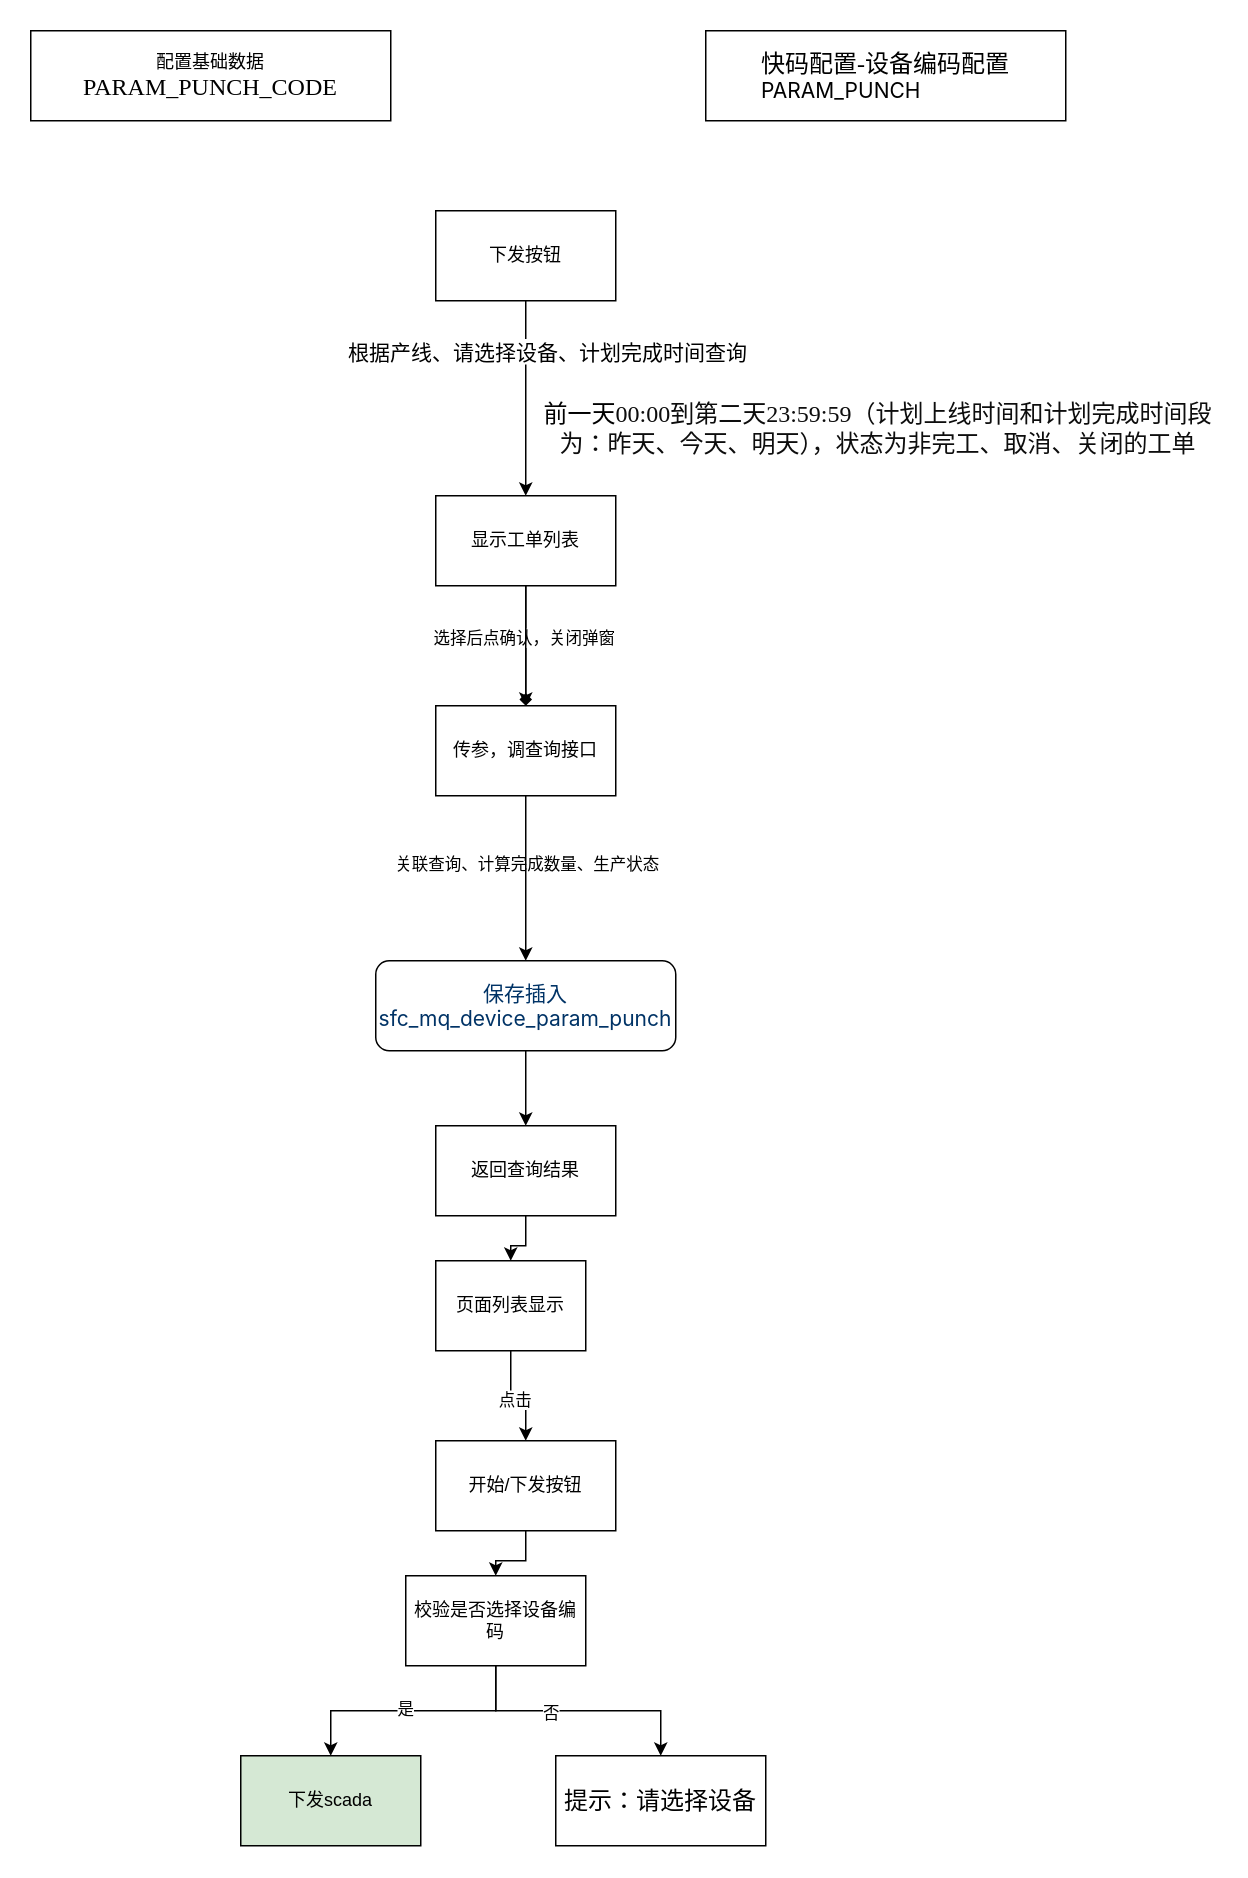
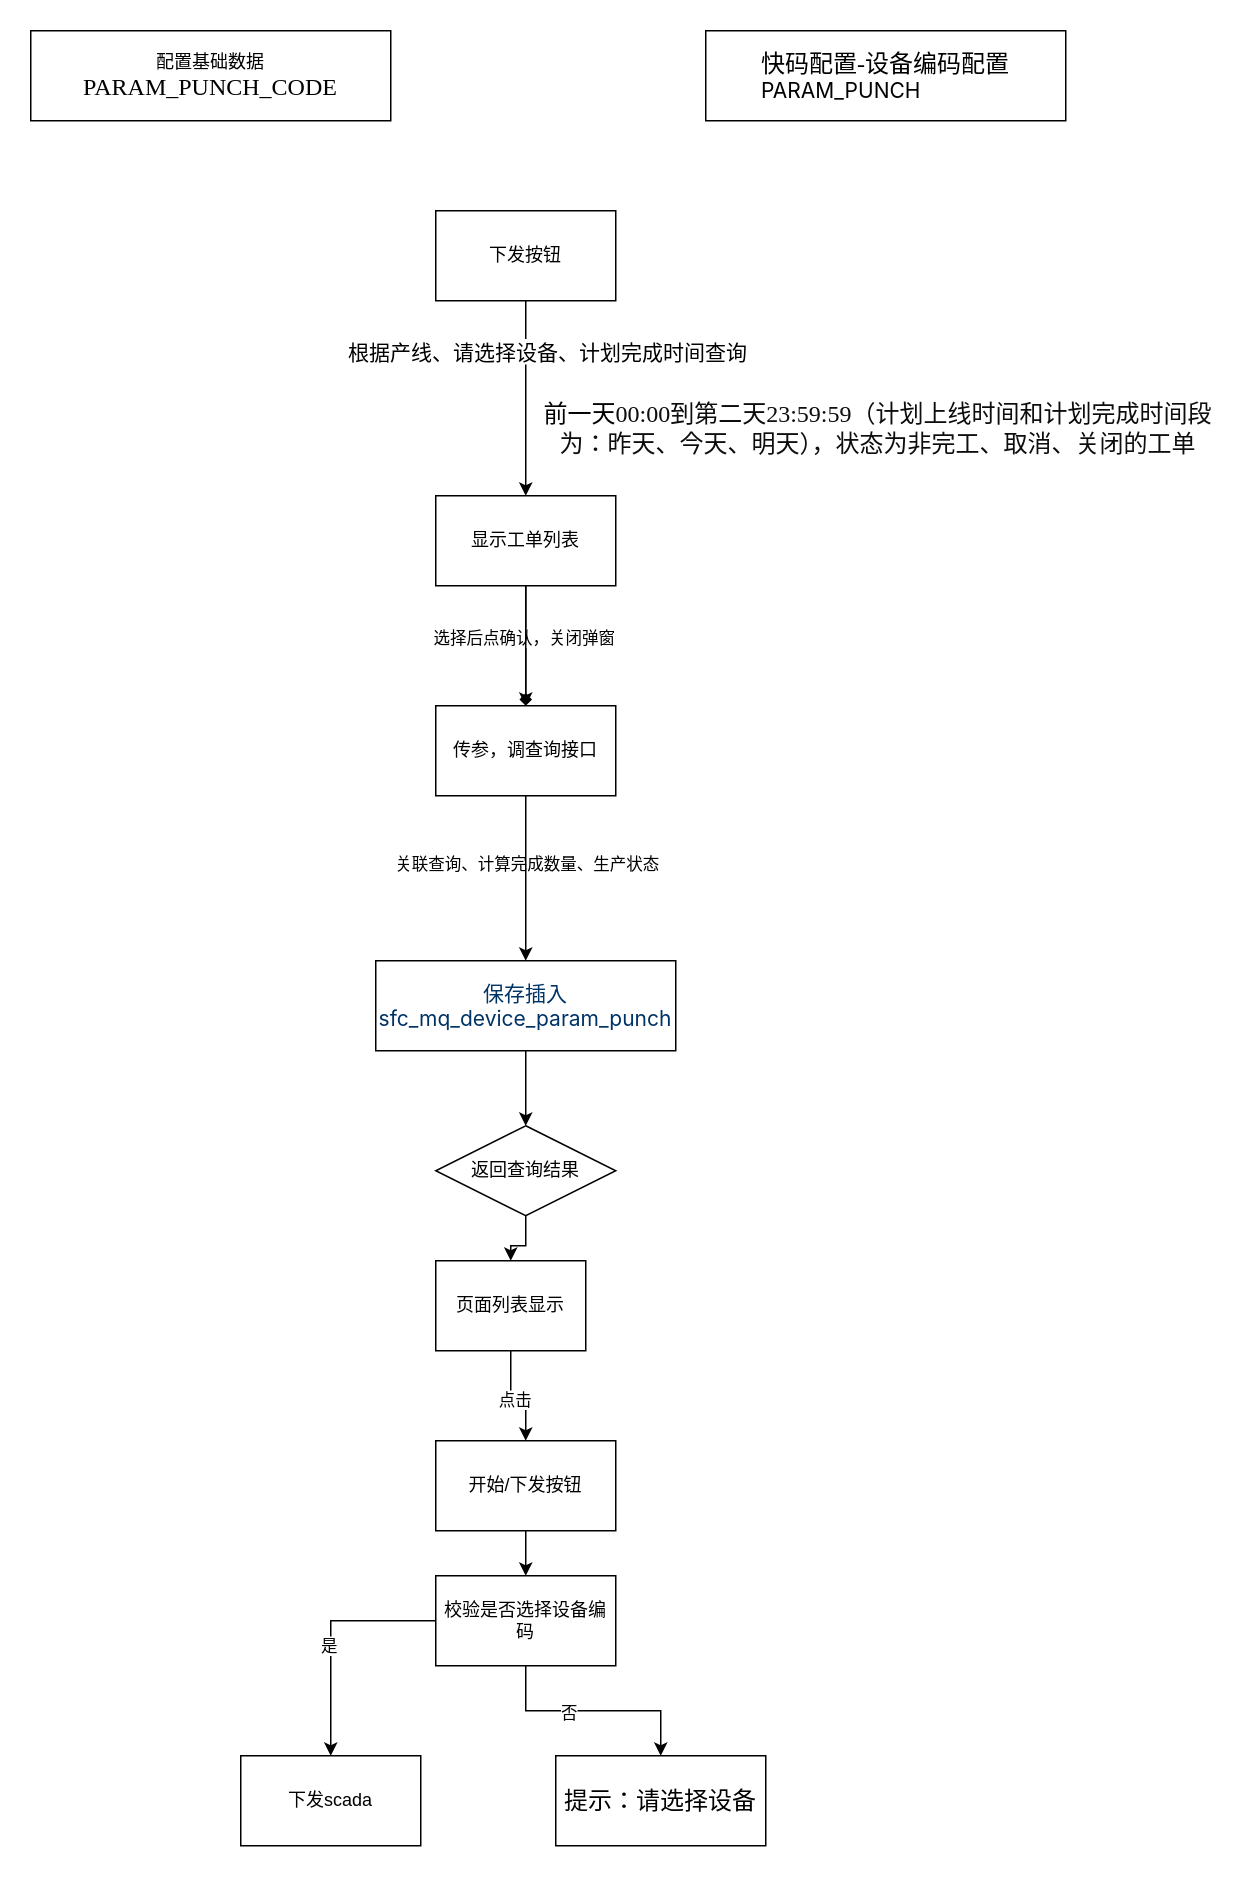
(526, 1006) -> (526, 1006)
(526, 1171) -> (526, 1171)
(496, 1621) -> (526, 1621)
(331, 1801) -> (331, 1801)
